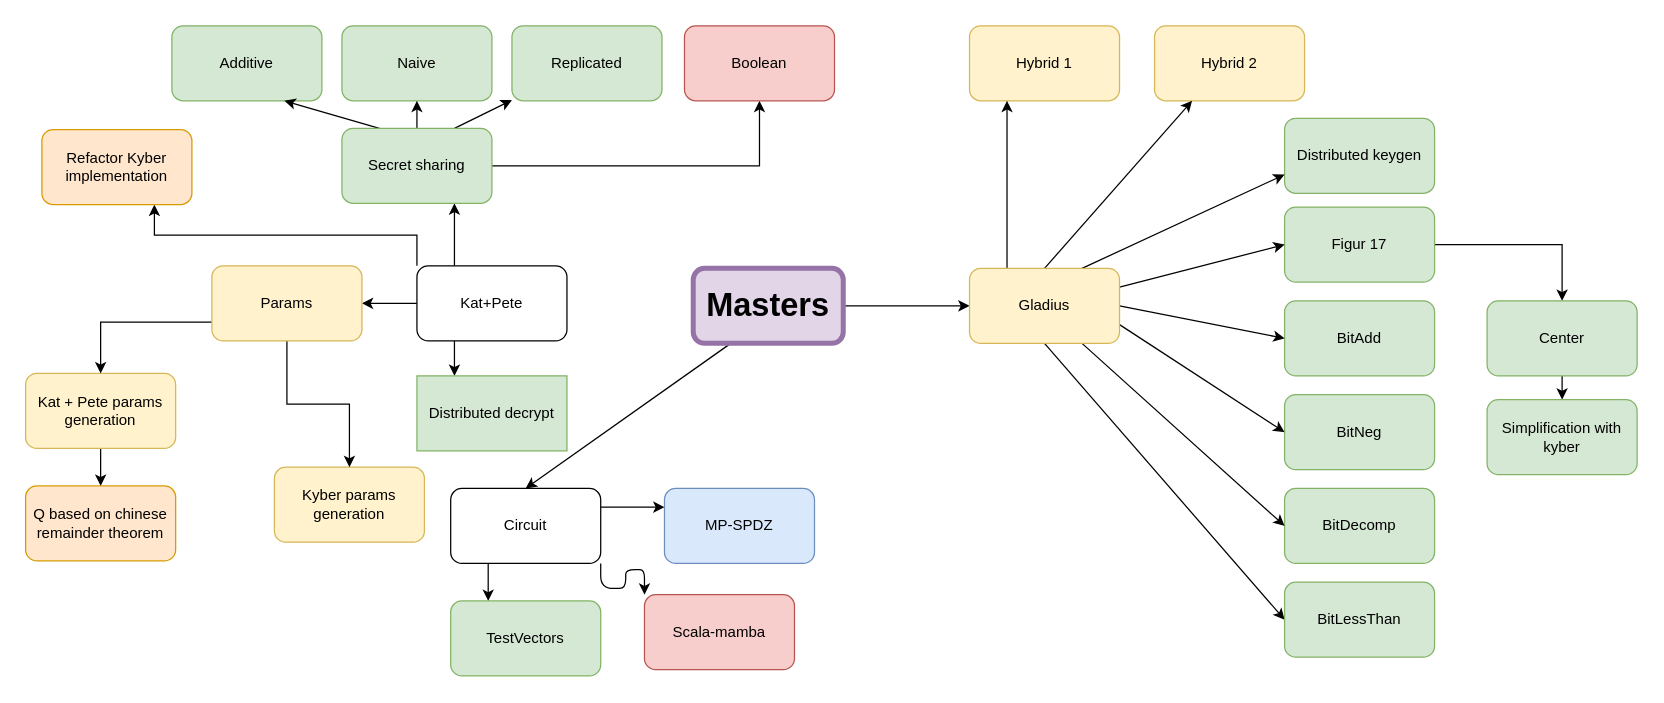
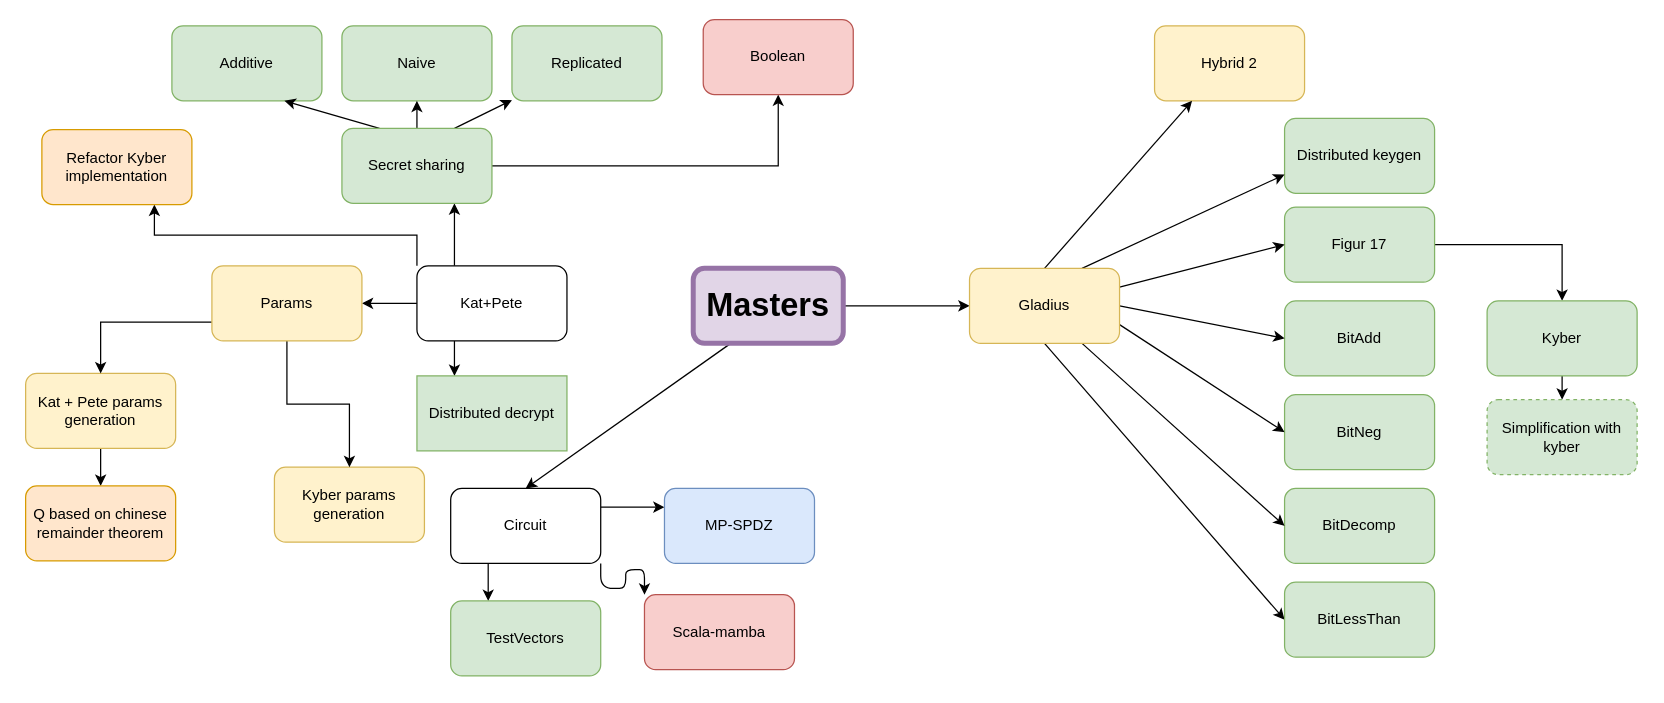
(759, 63) -> (778, 57)
(1044, 63) -> none
(1007, 189) -> none
(1562, 338) -> (1562, 338)
(1562, 437) -> (1562, 437)
